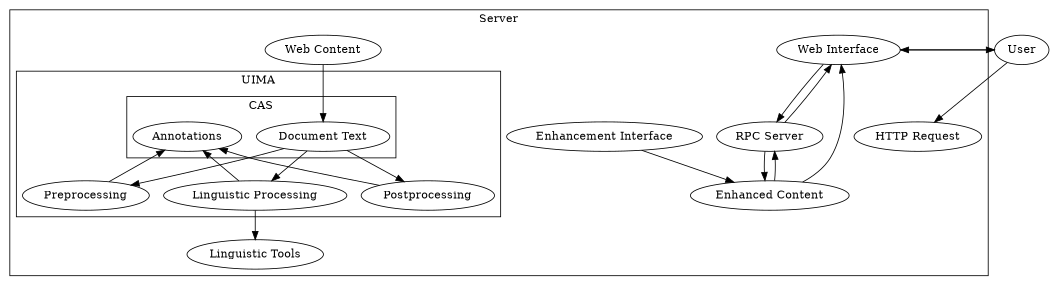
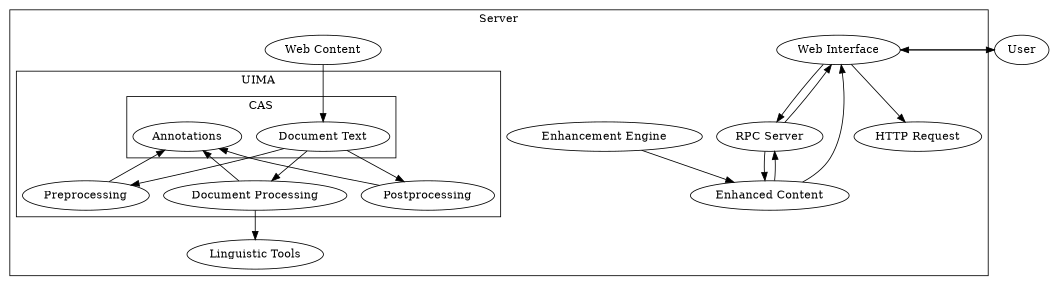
(974, 90) -> (875, 90)
(605, 137) -> (605, 137)
(255, 196) -> (255, 196)
